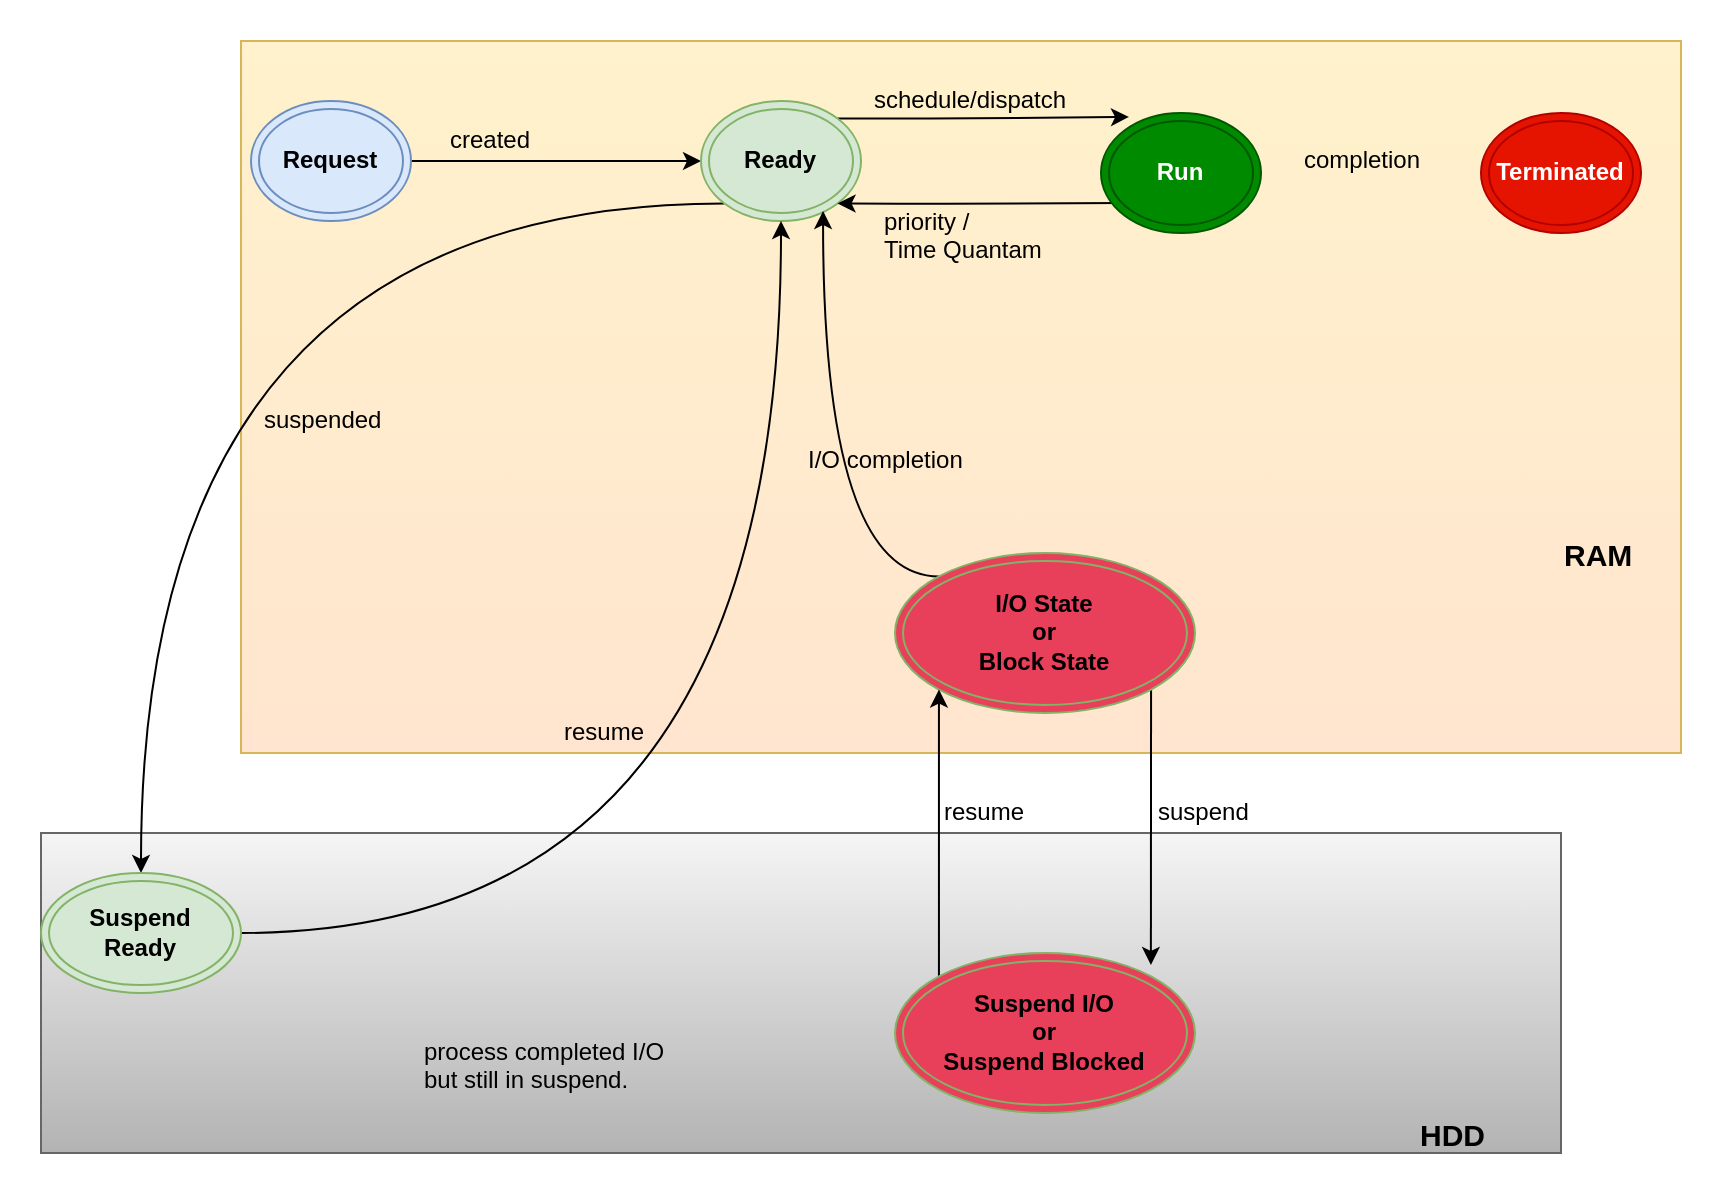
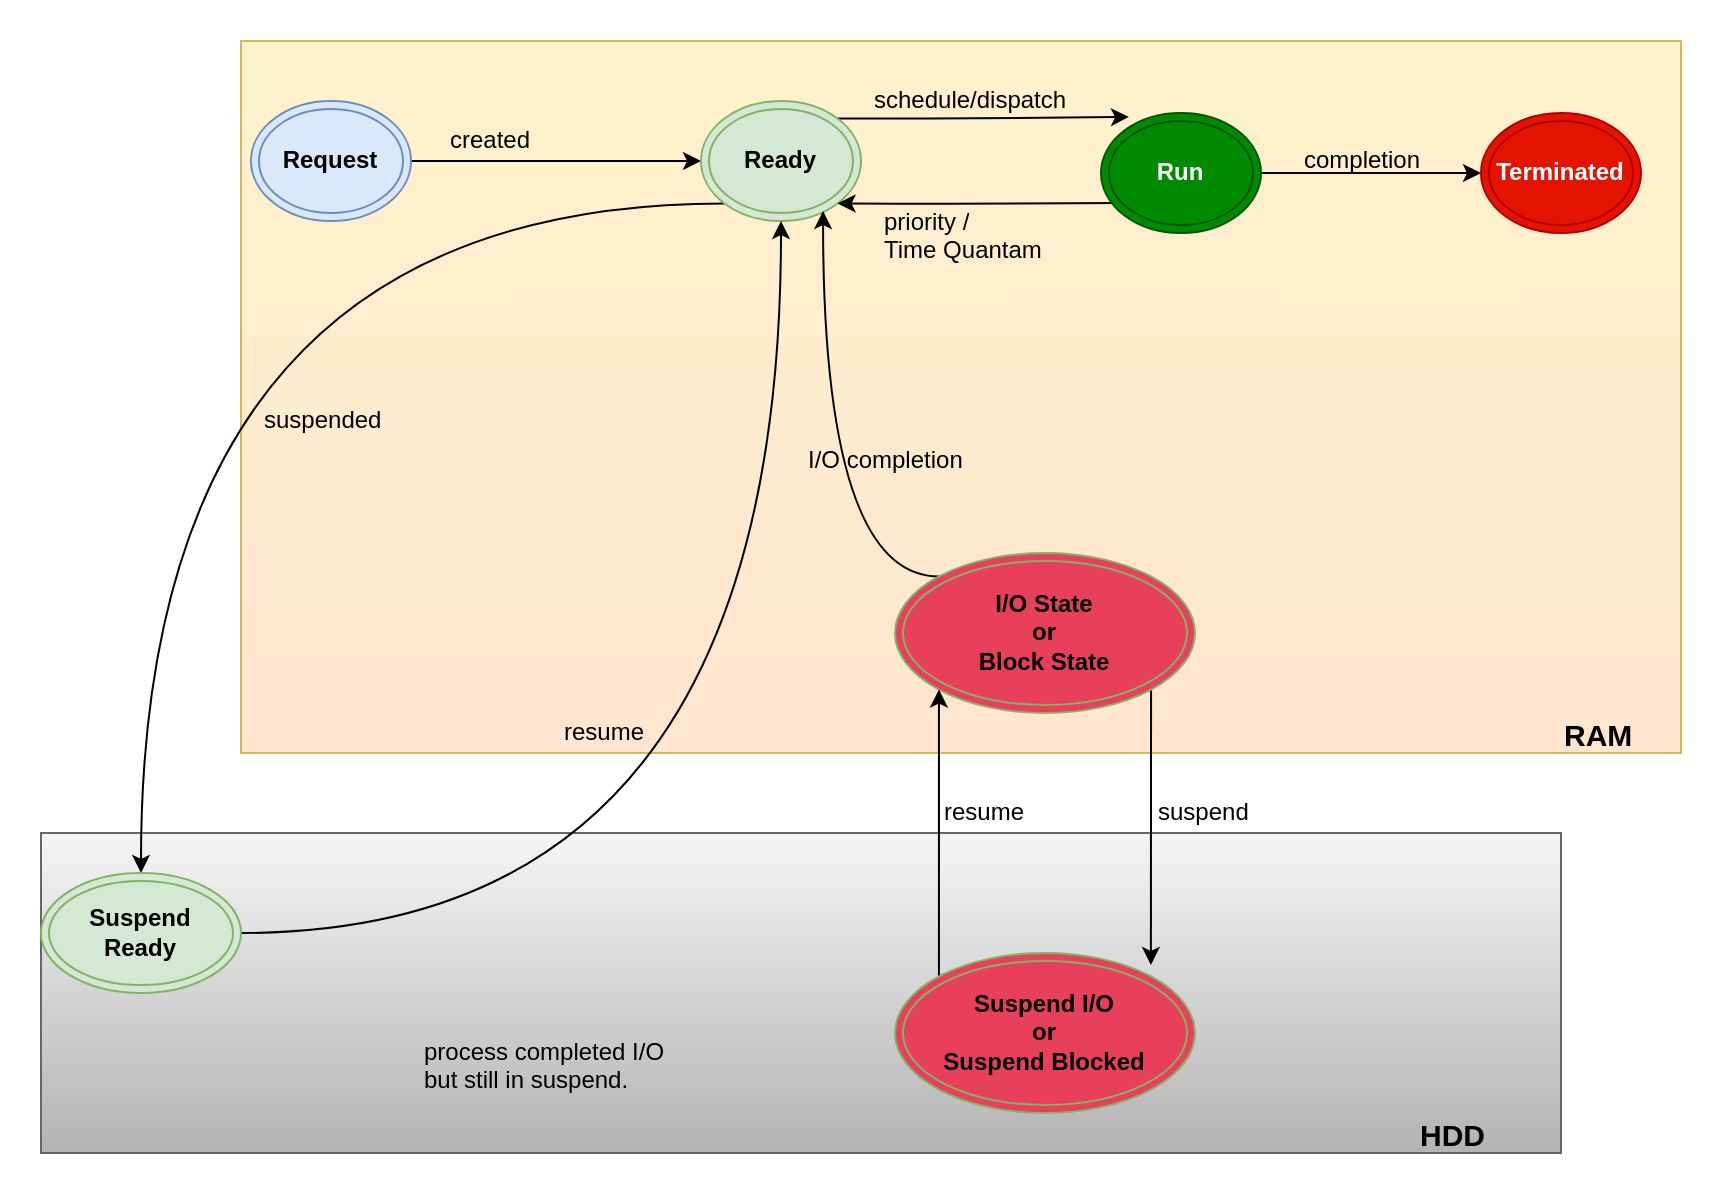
none -> (1366, 173)
(1611, 553) -> (1611, 733)
